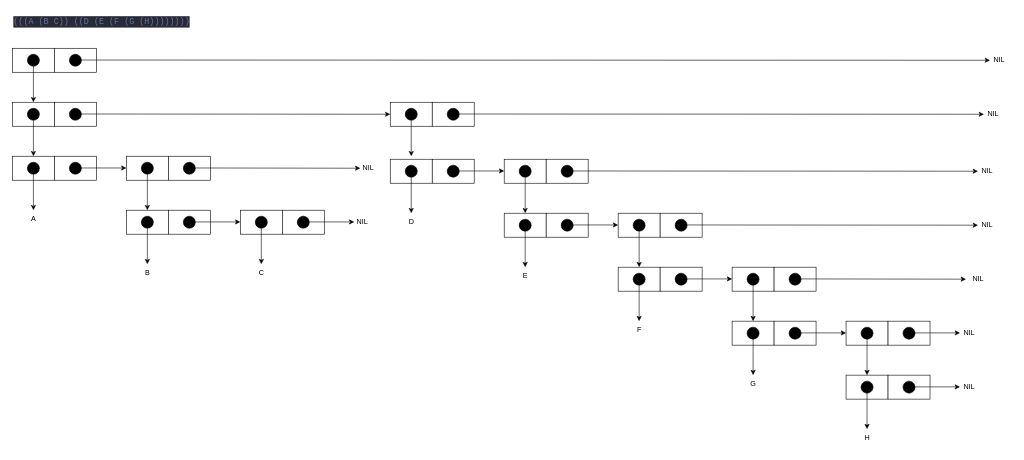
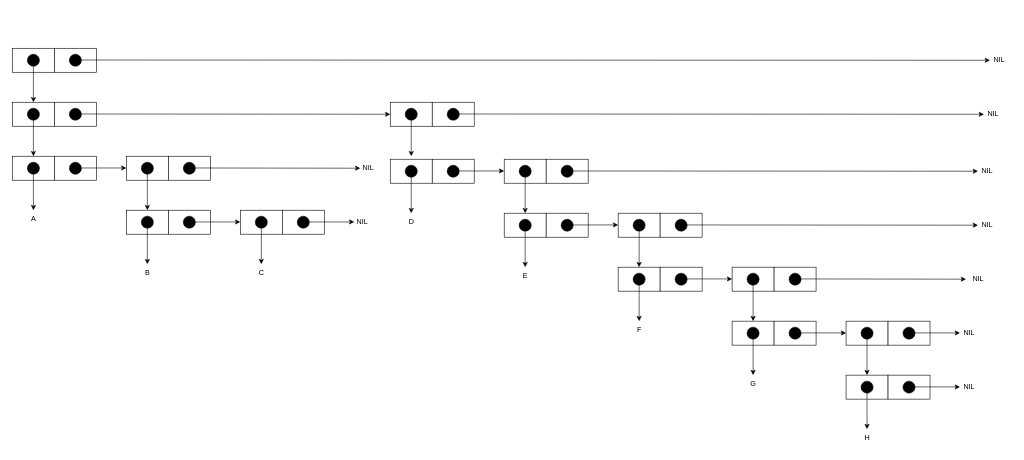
(102, 24) -> none
